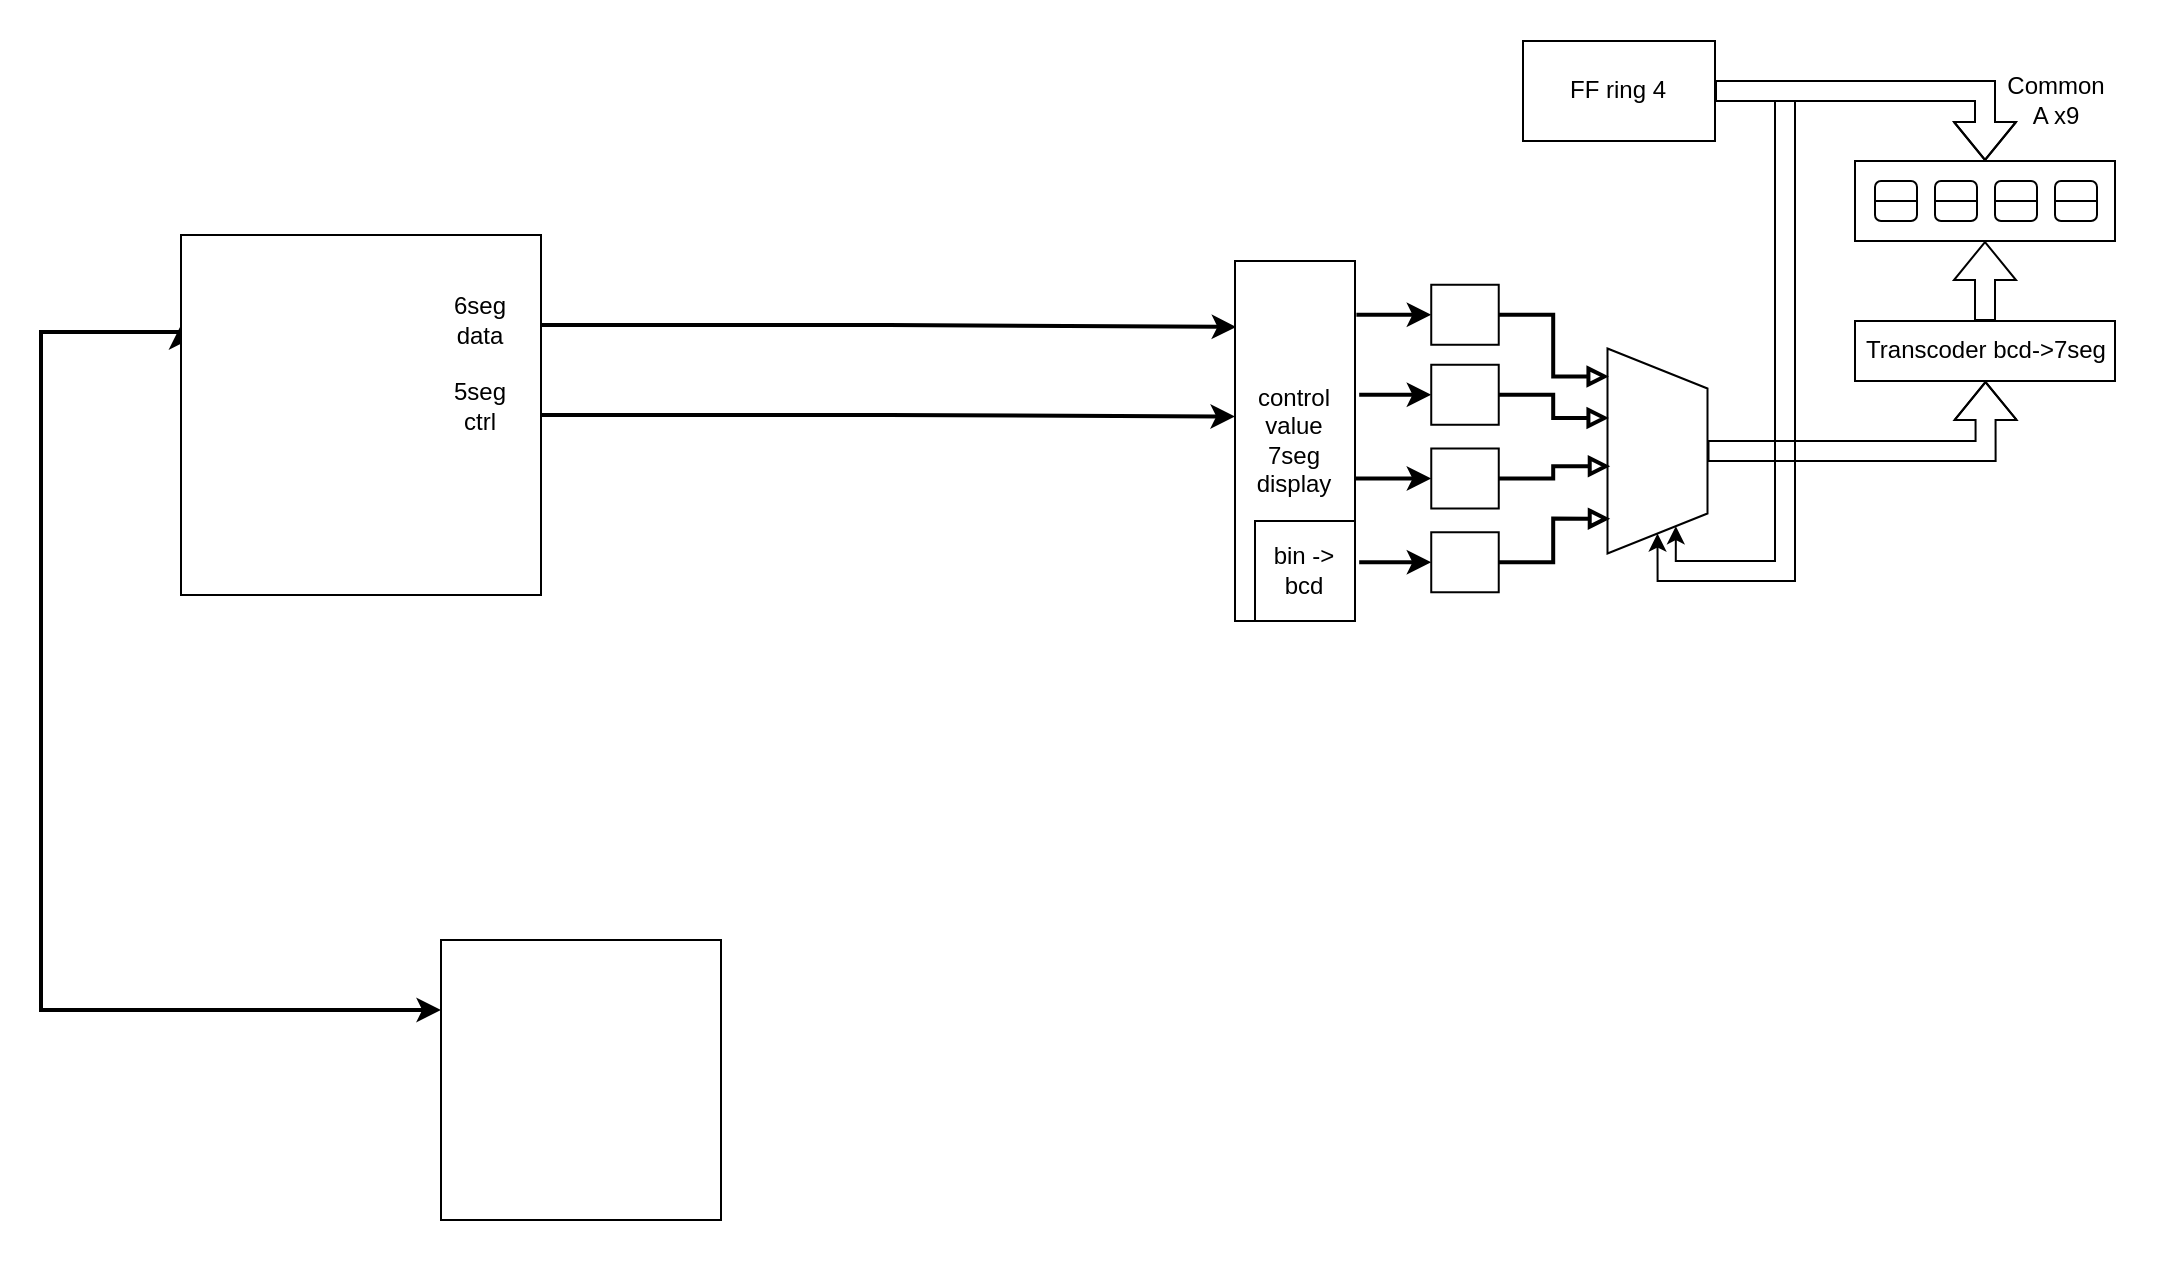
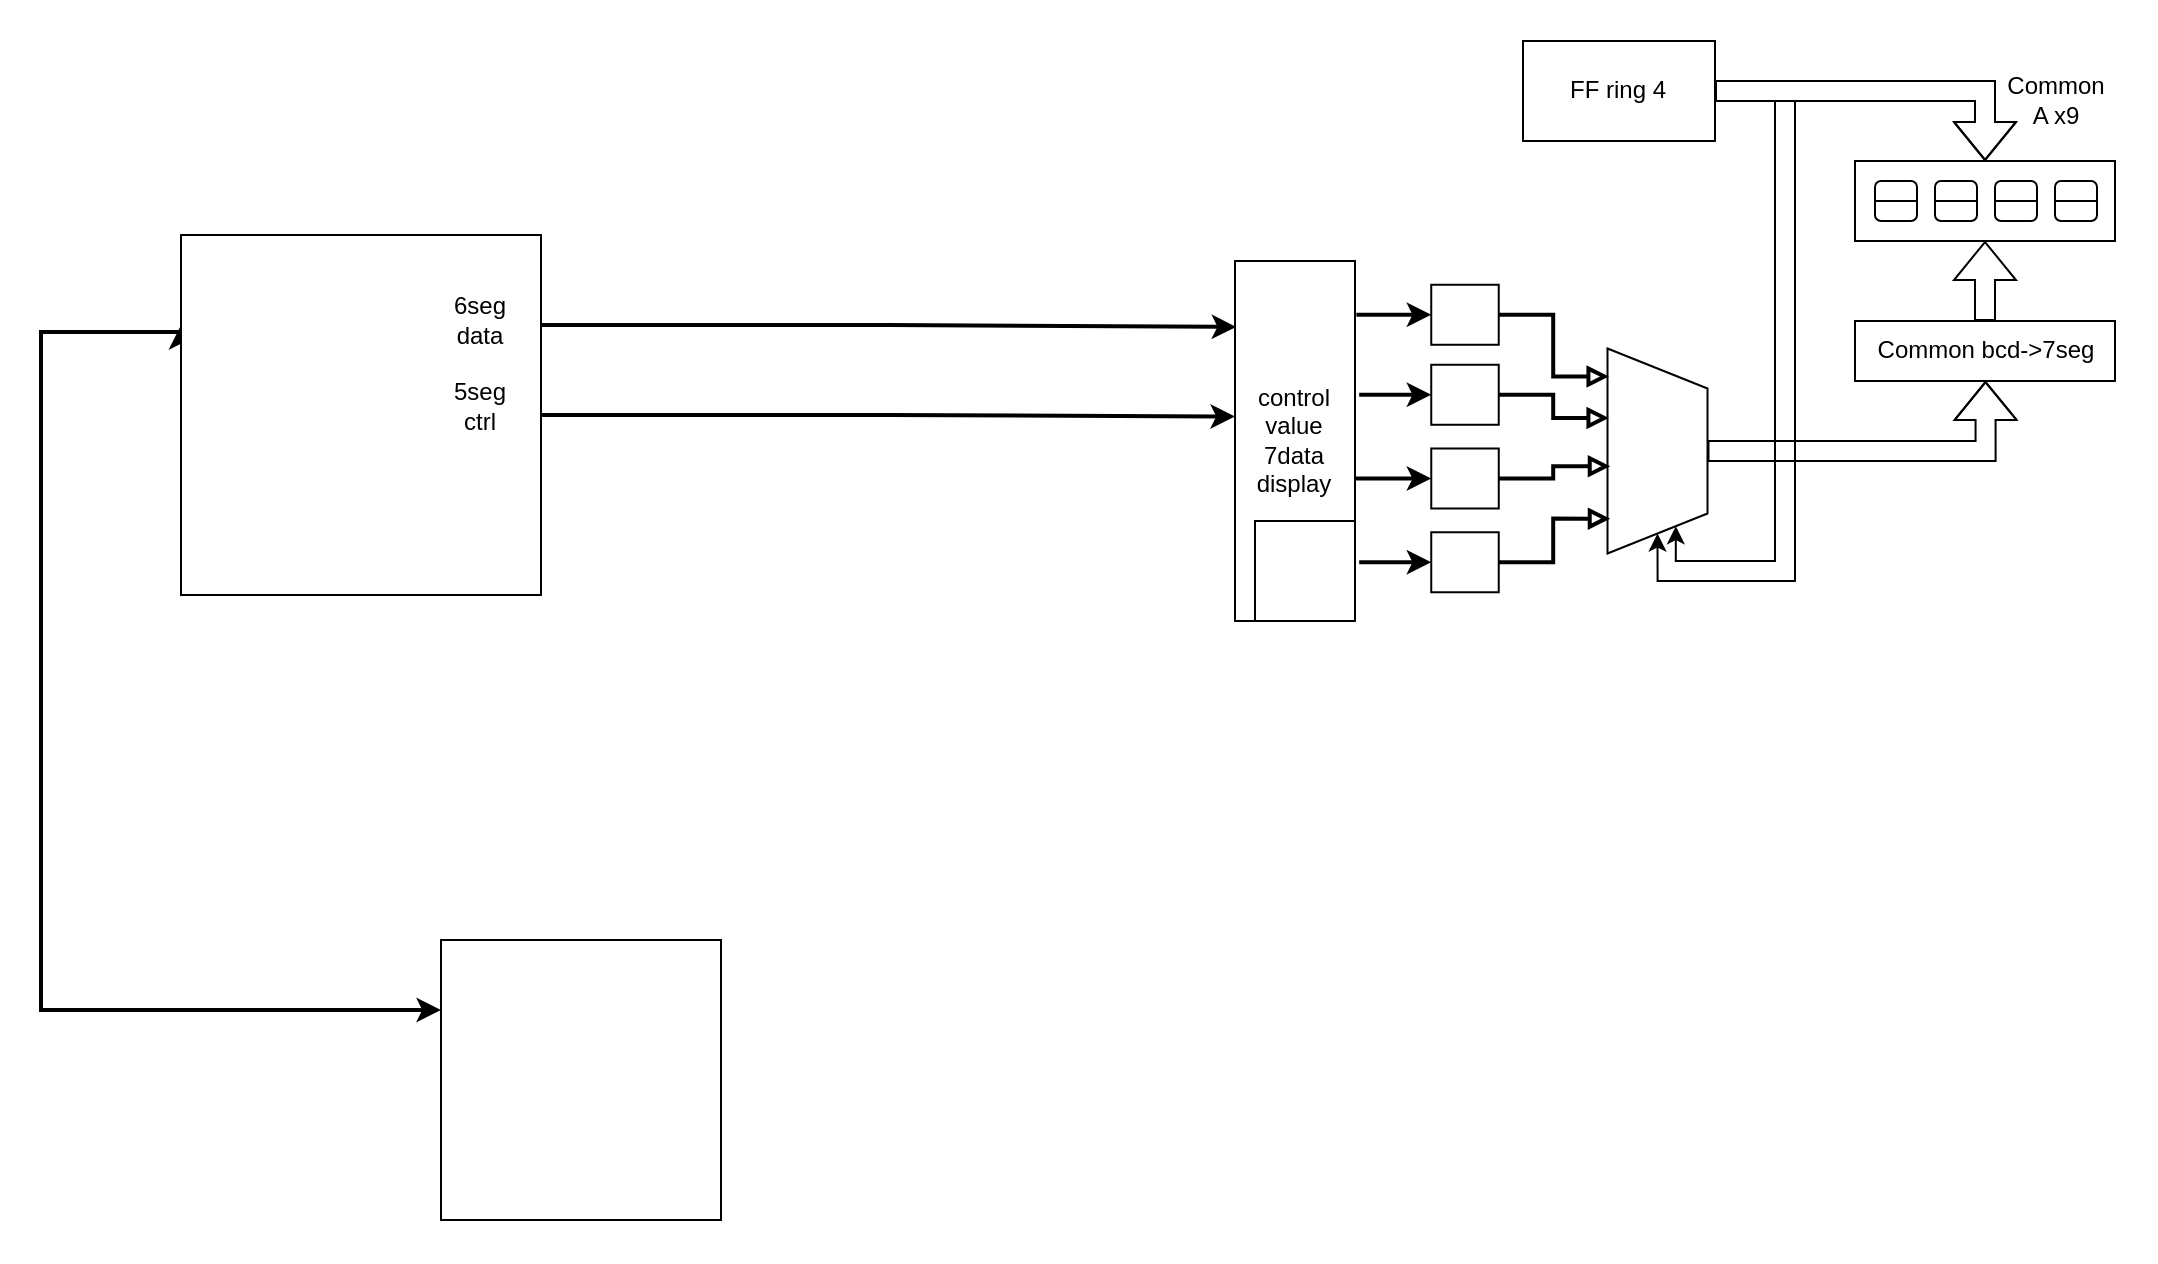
(1987, 351) -> (1987, 351)
(1295, 441) -> (1295, 441)
(1305, 571) -> none
